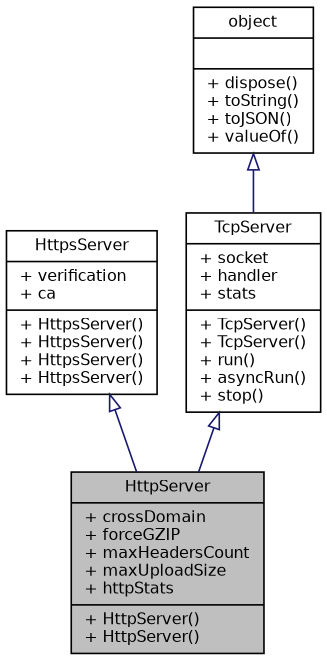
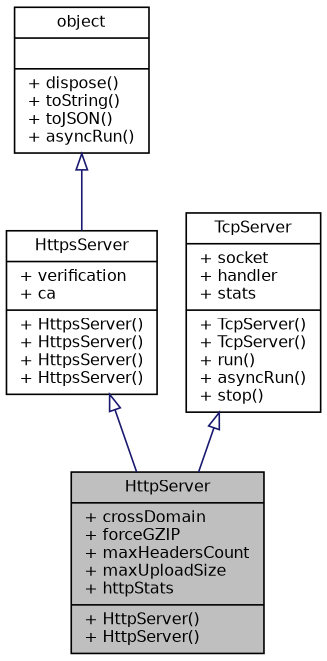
(253, 137) -> (82, 137)
(253, 191) -> (82, 200)
